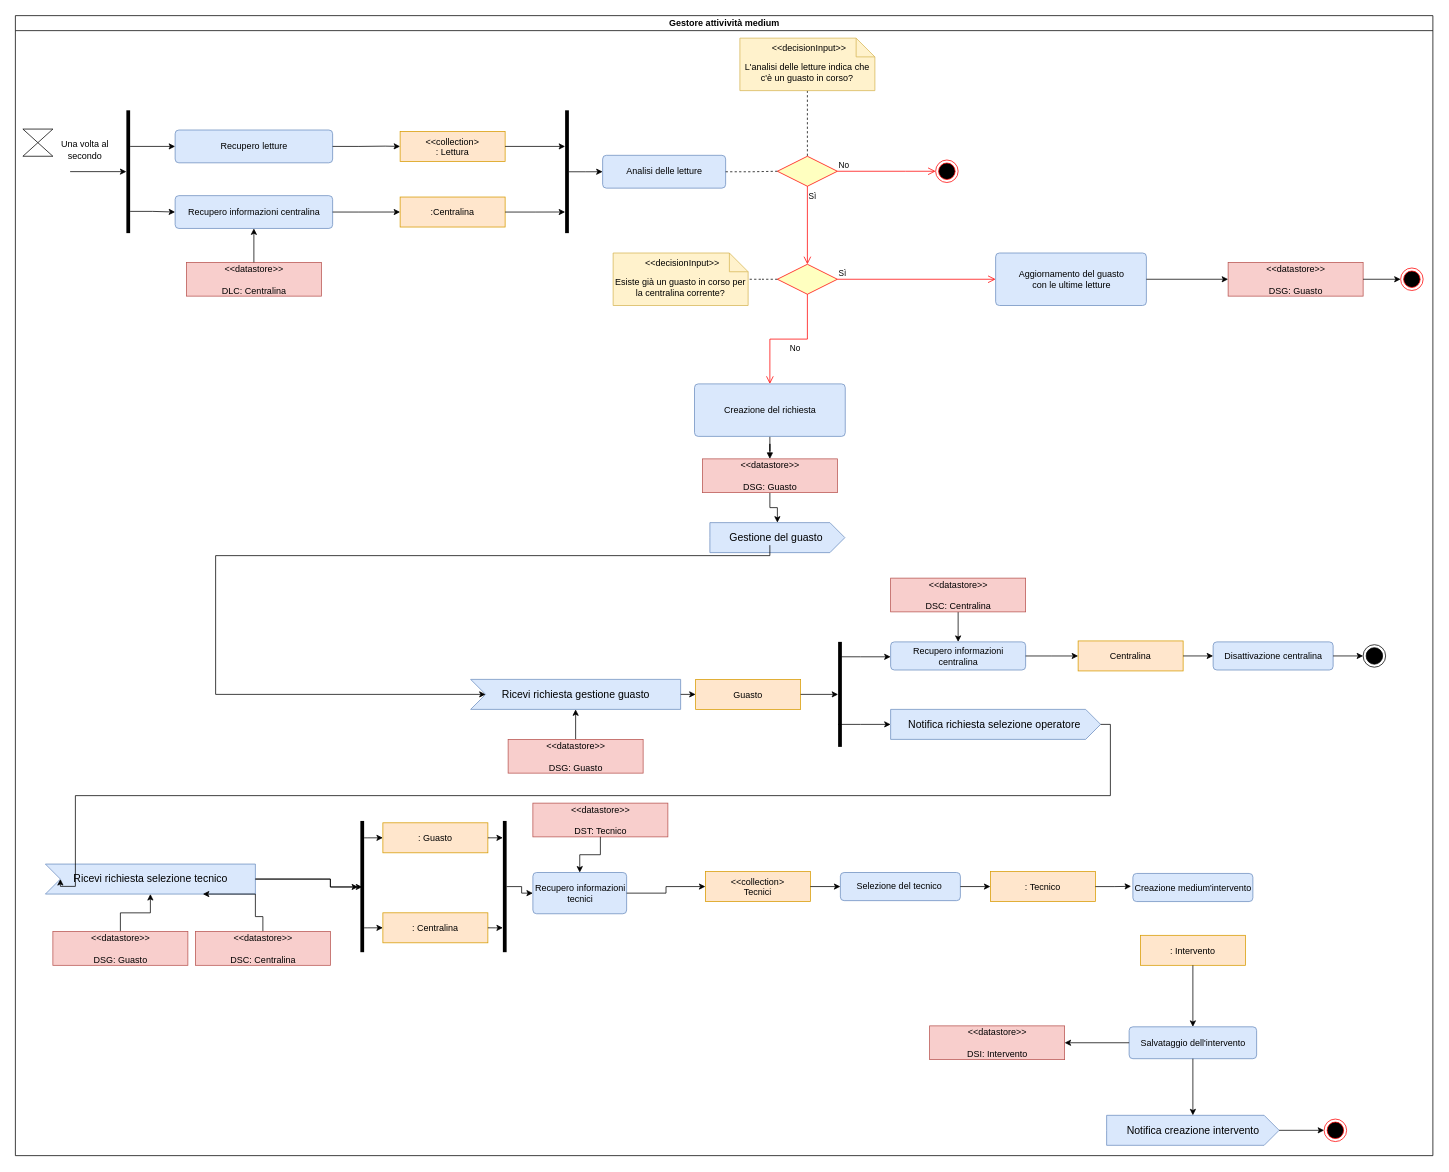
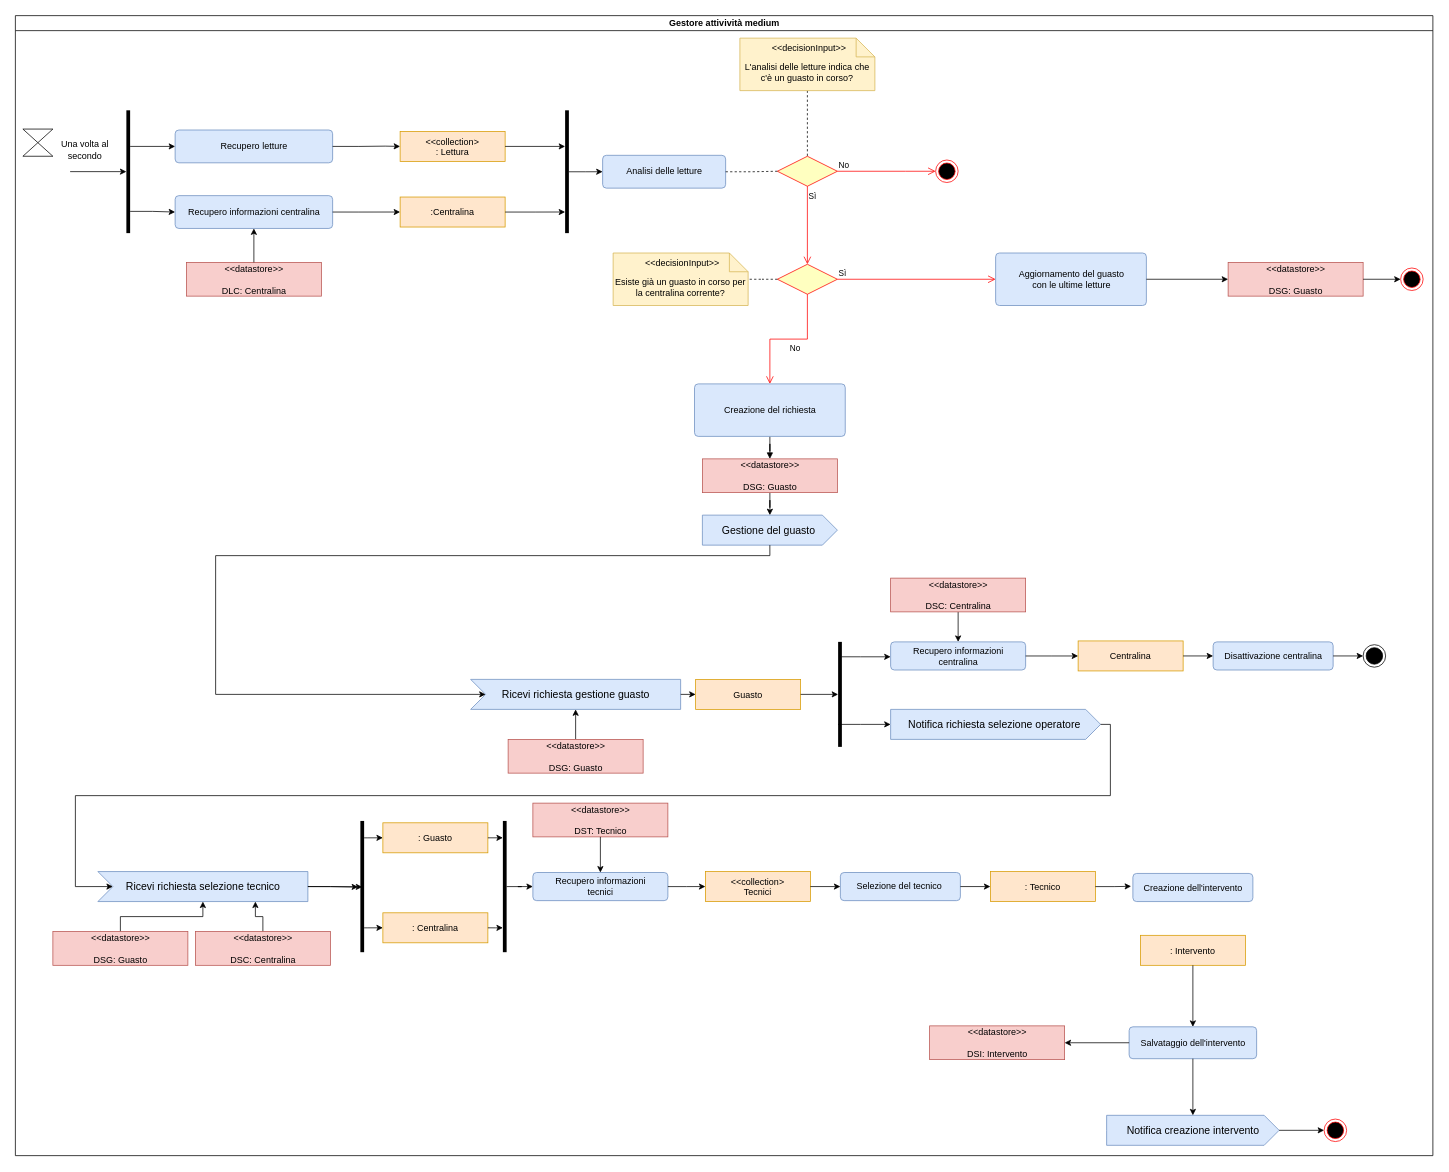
(777, 537) -> (770, 530)
(150, 879) -> (203, 886)
(1193, 888) -> (1193, 888)
(580, 893) -> (600, 886)
